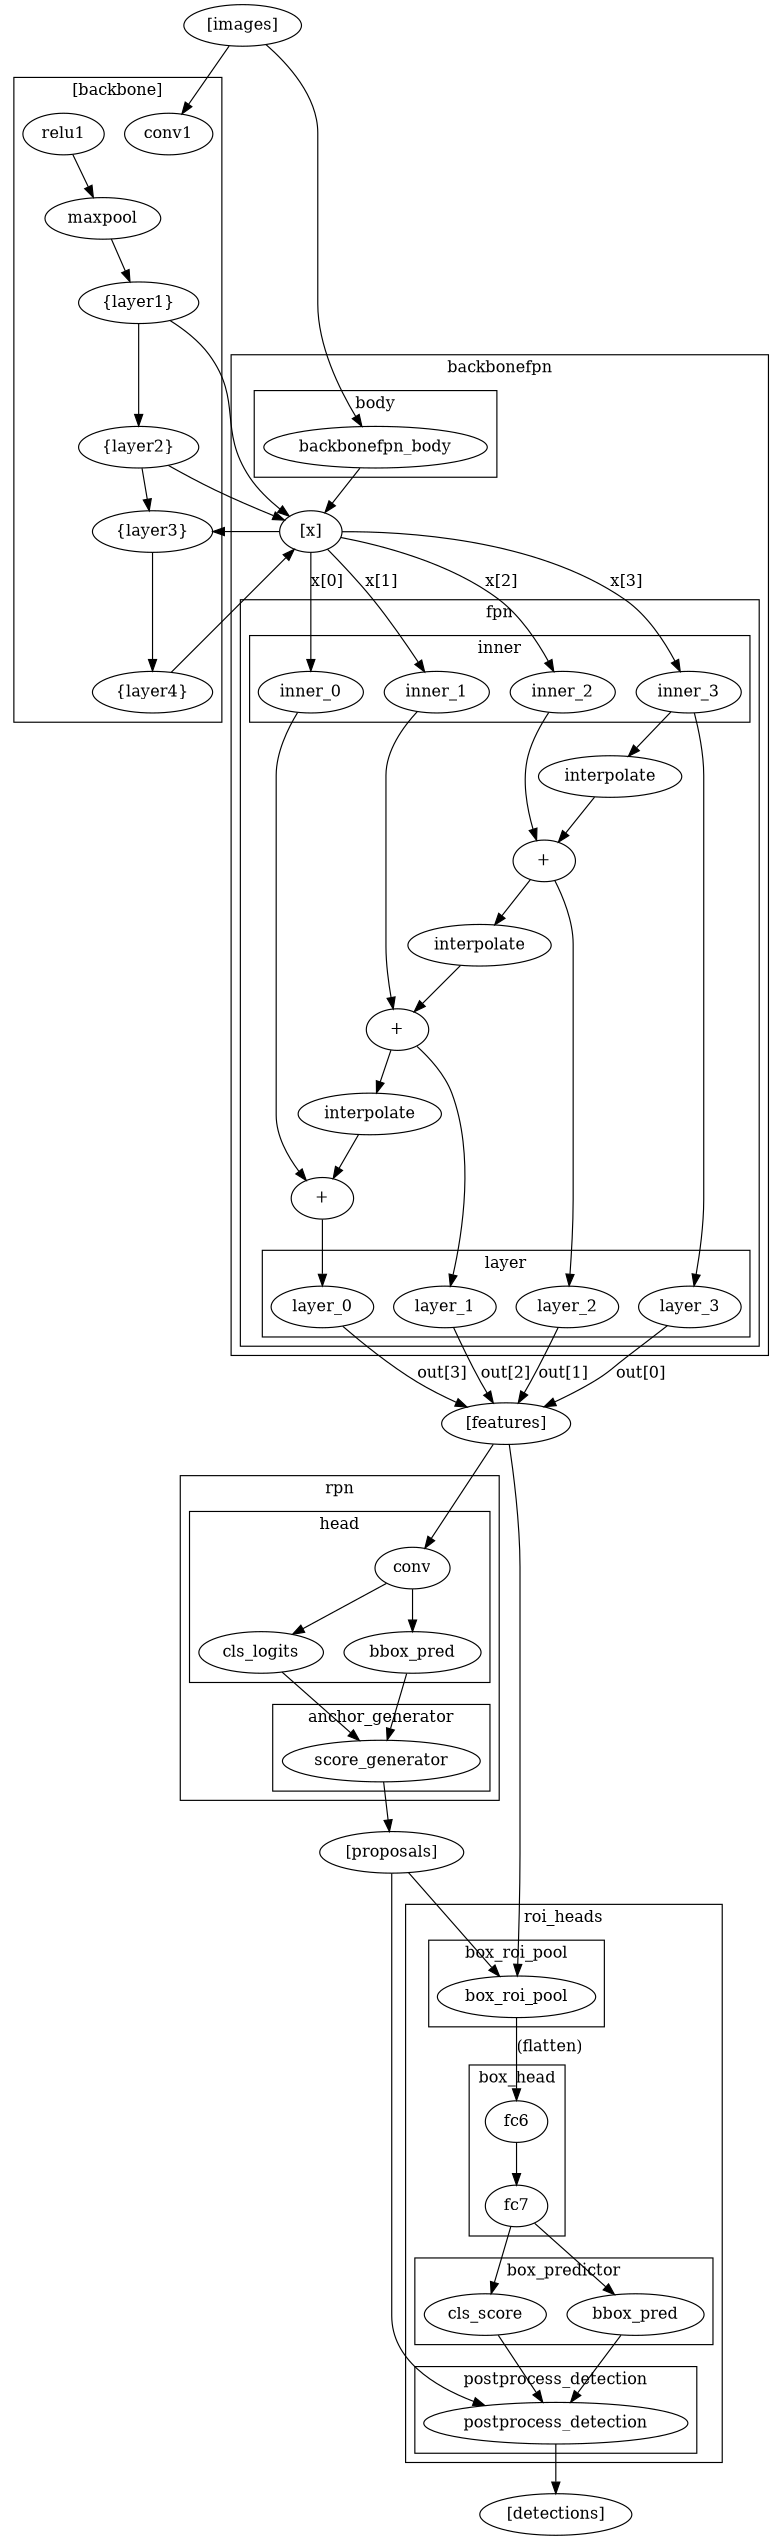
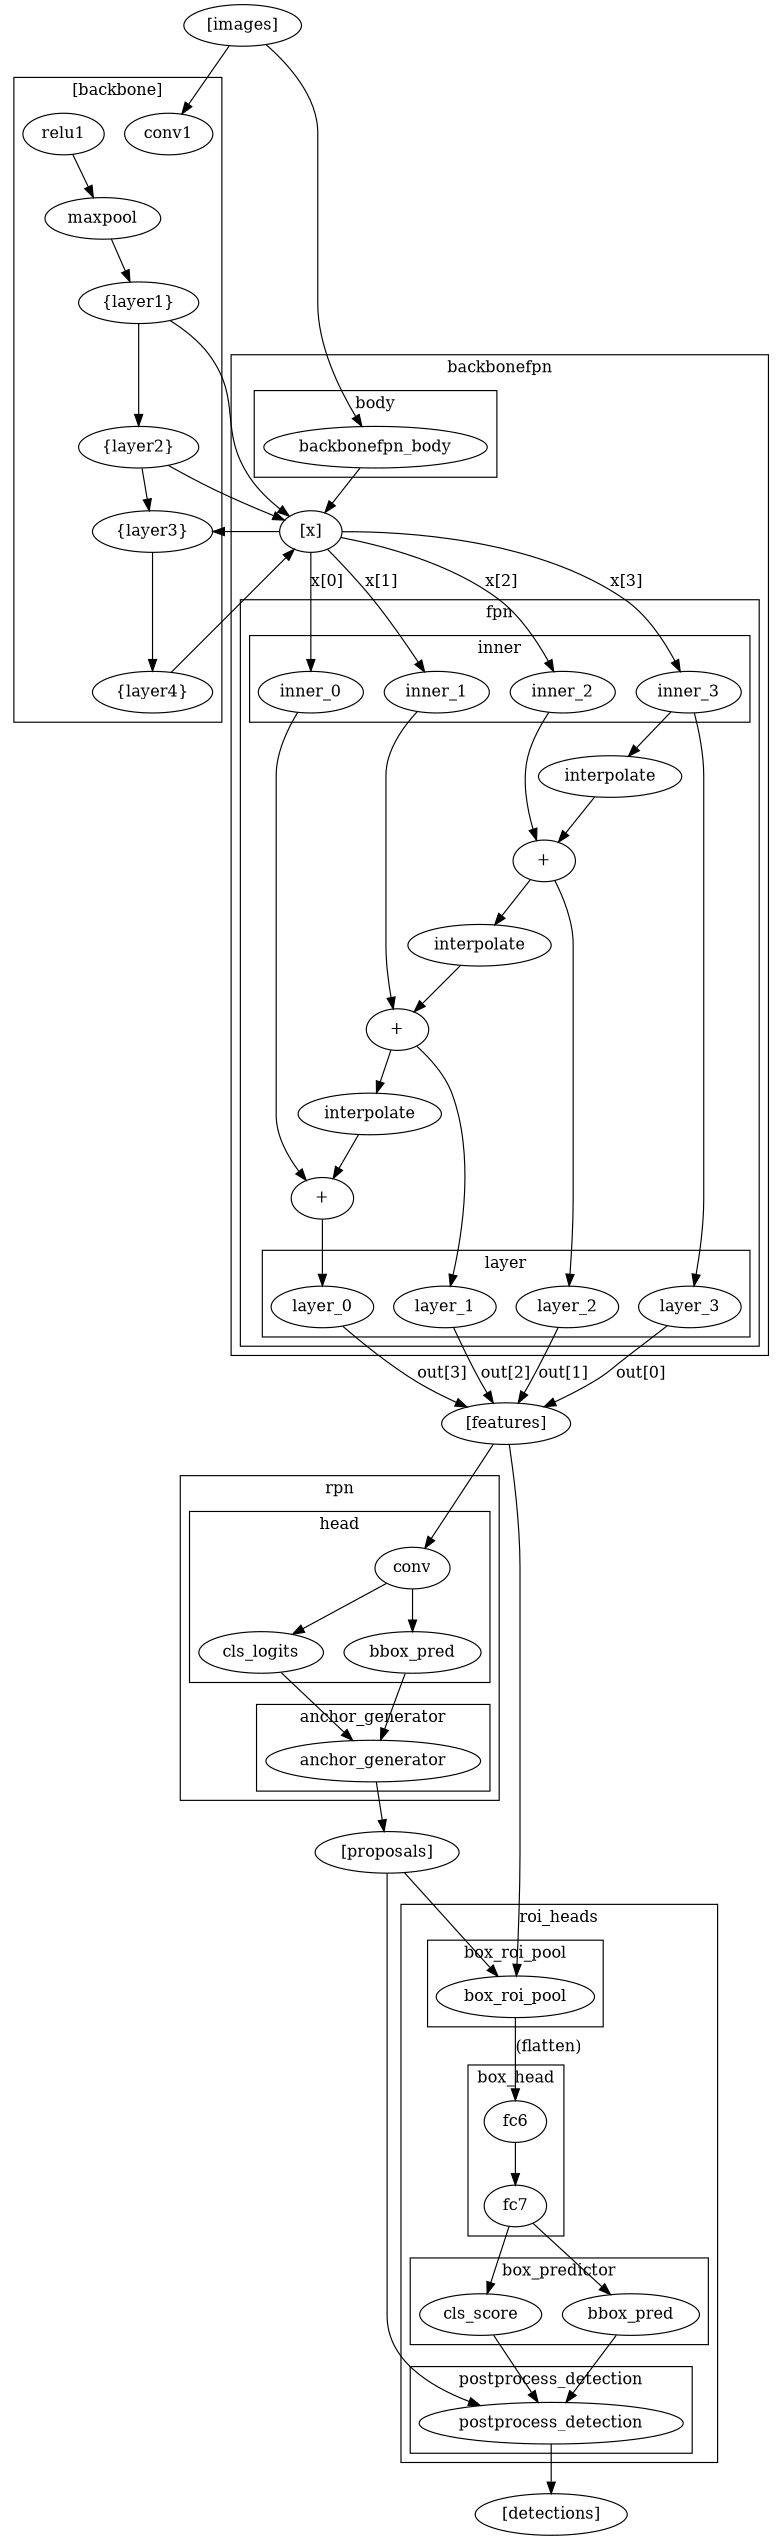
(381, 1761) -> (373, 1761)
